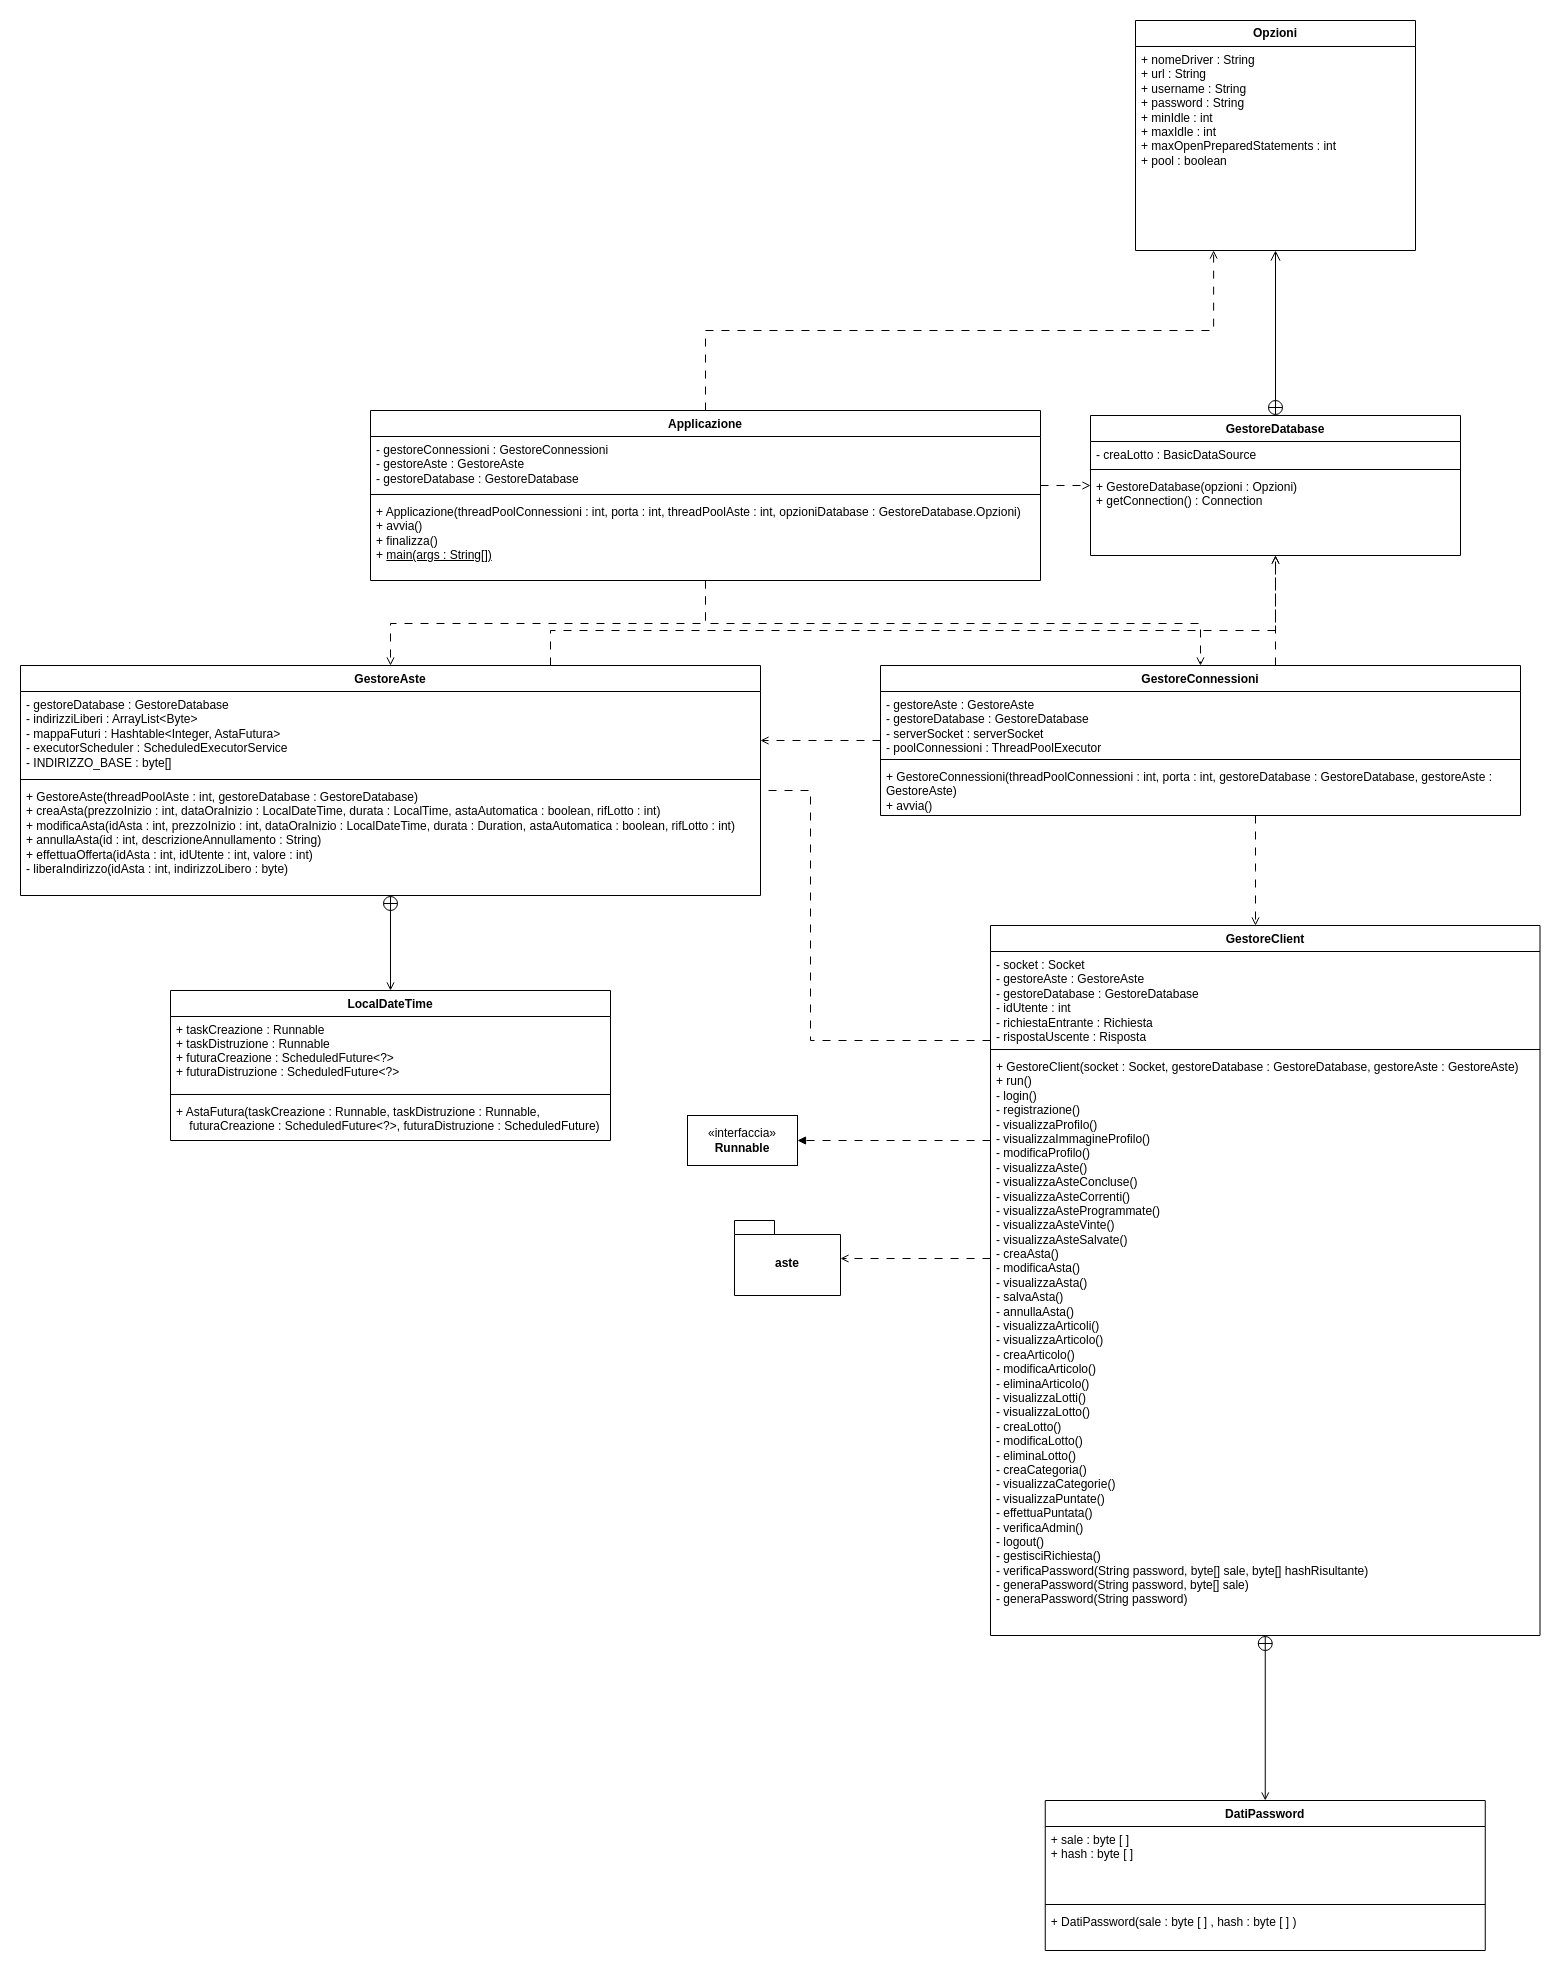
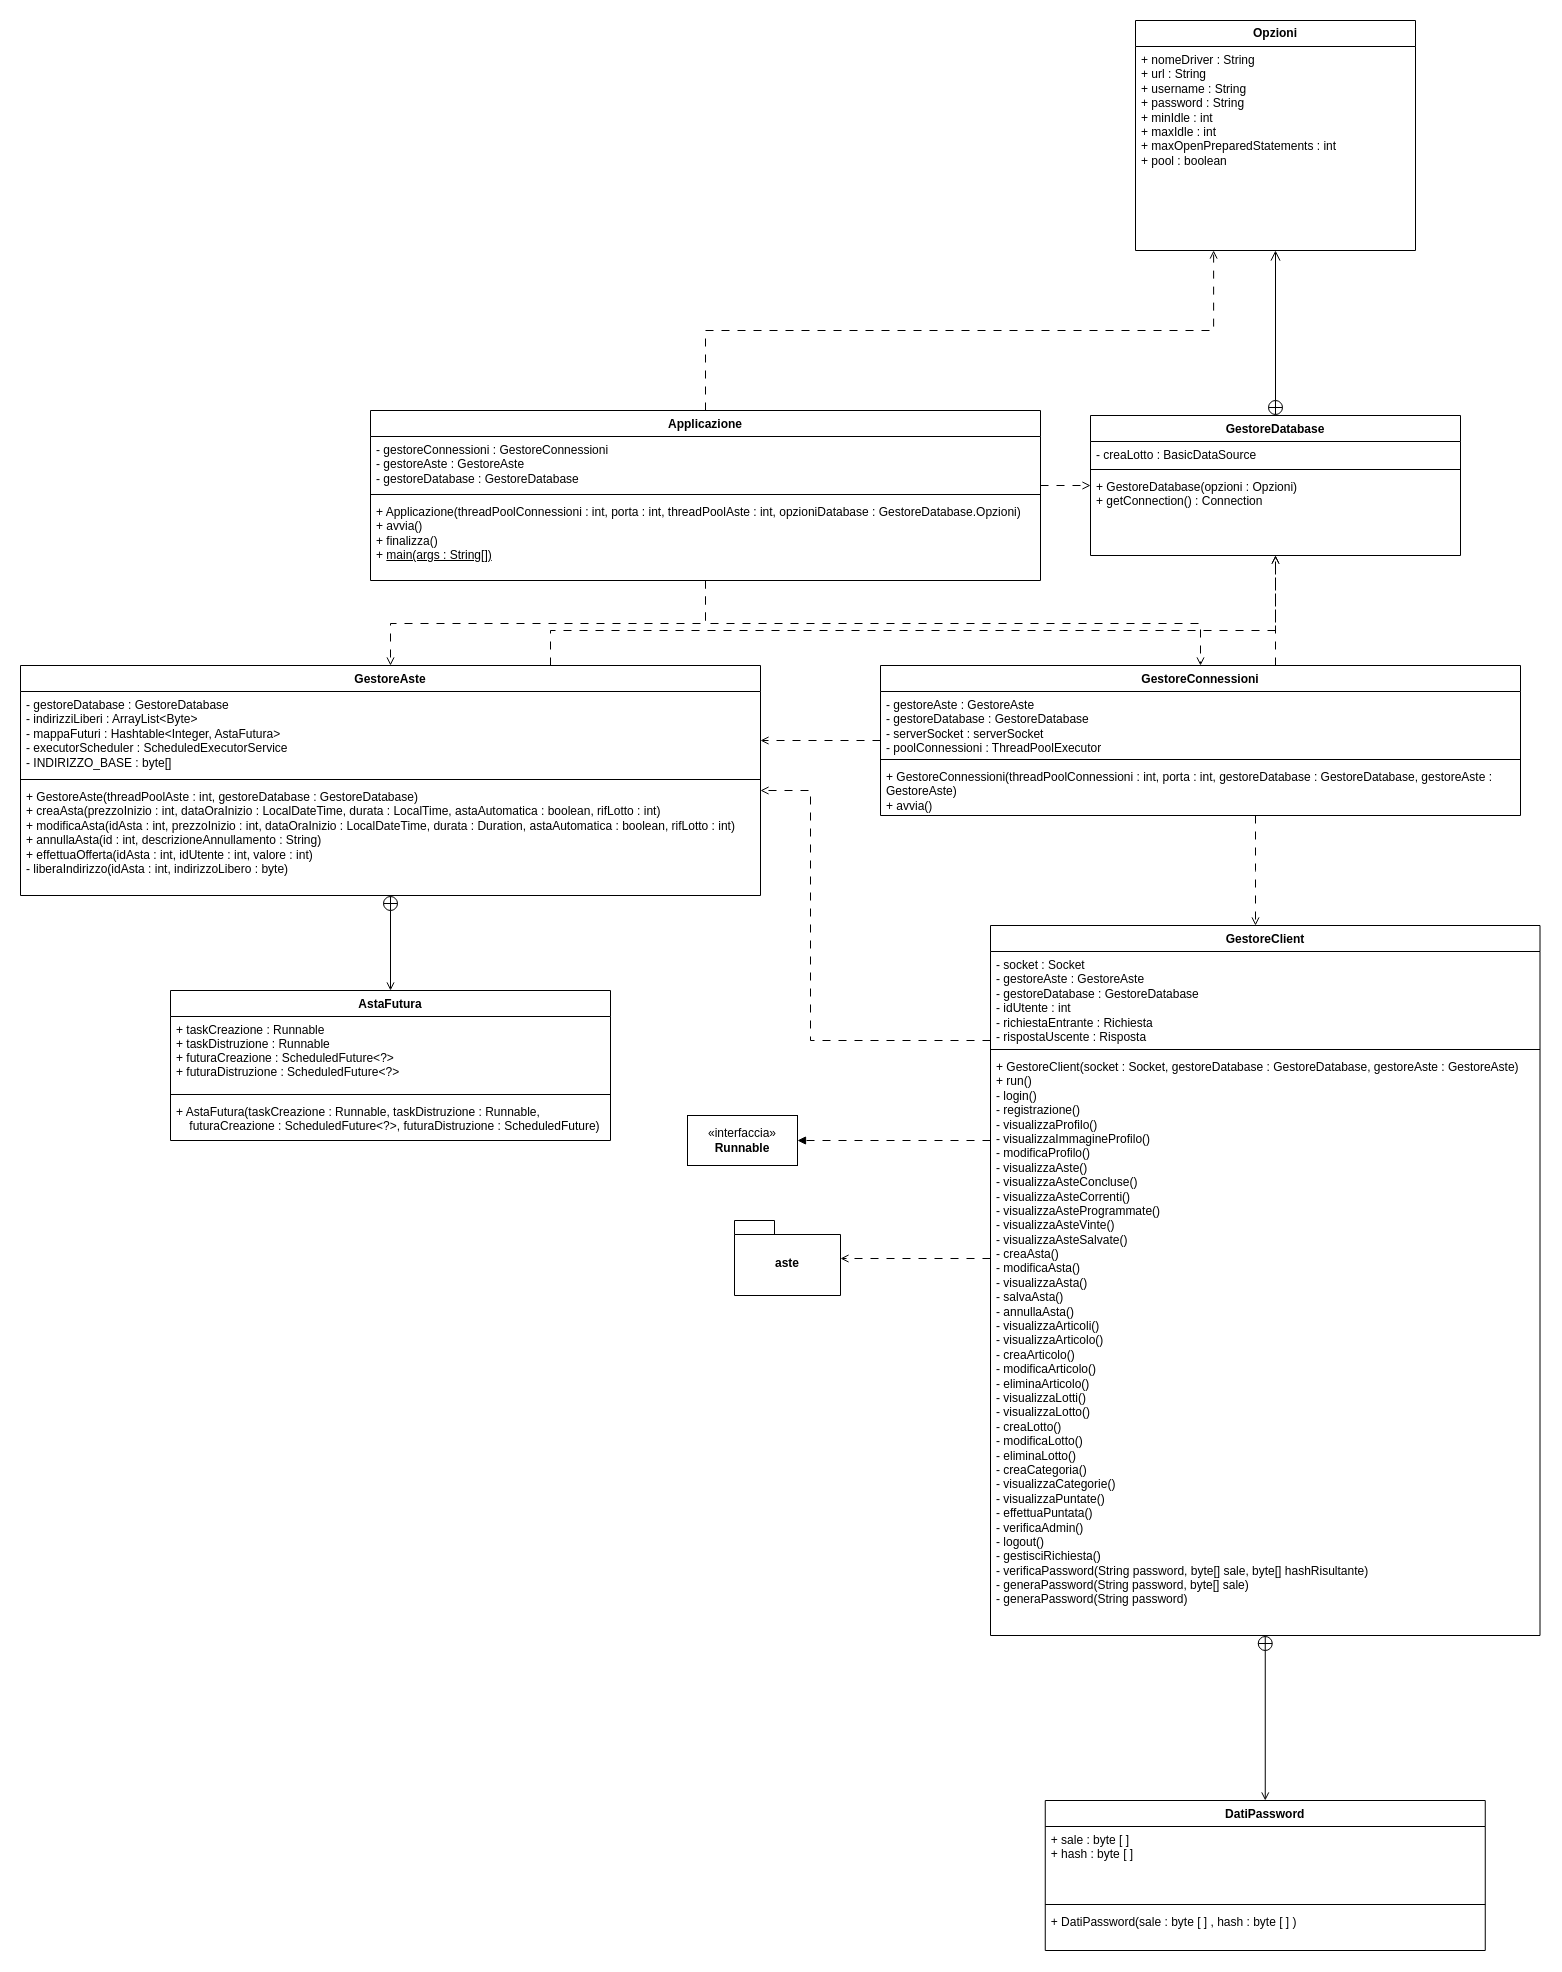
(766, 791) -> (766, 791)
(390, 1004) -> (390, 1004)
